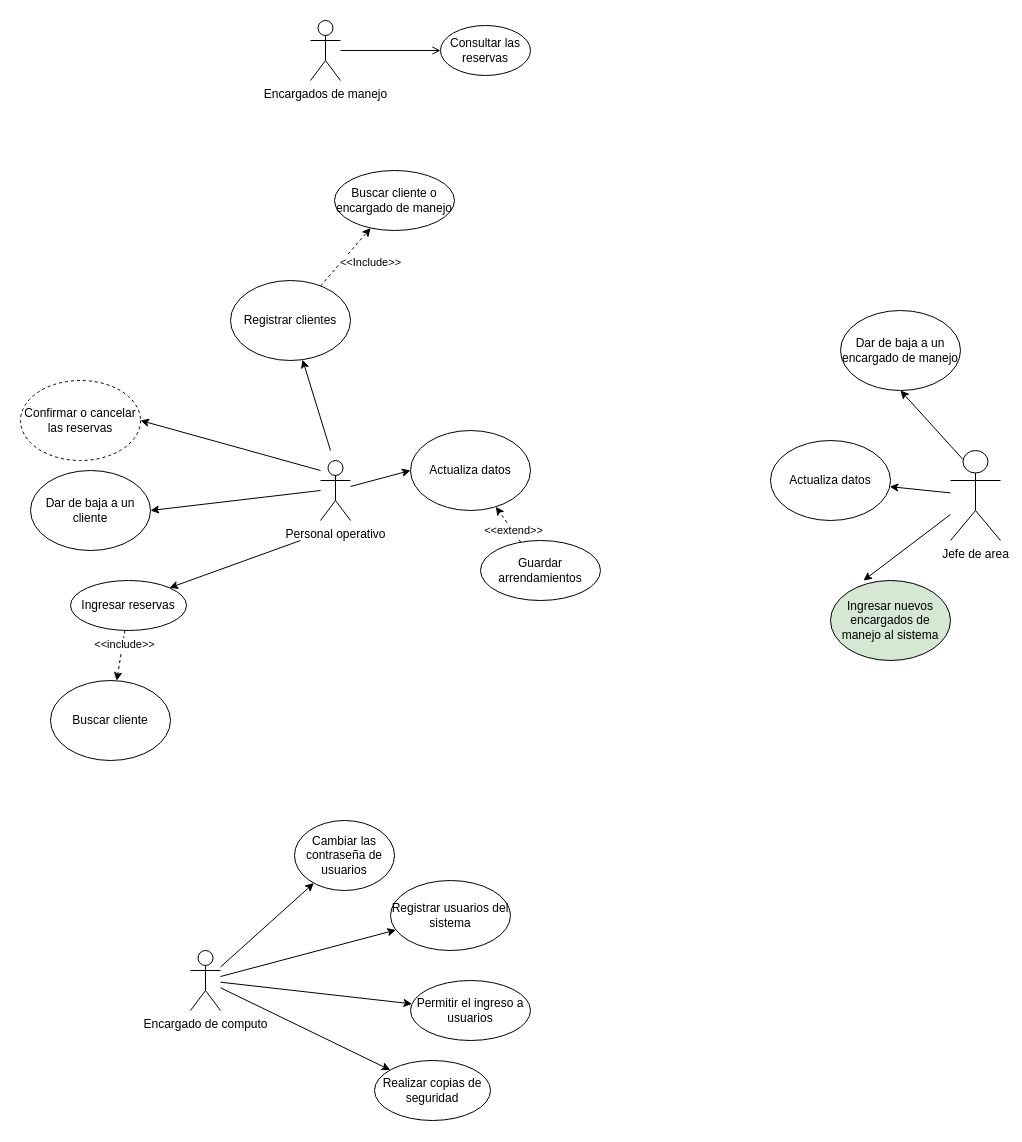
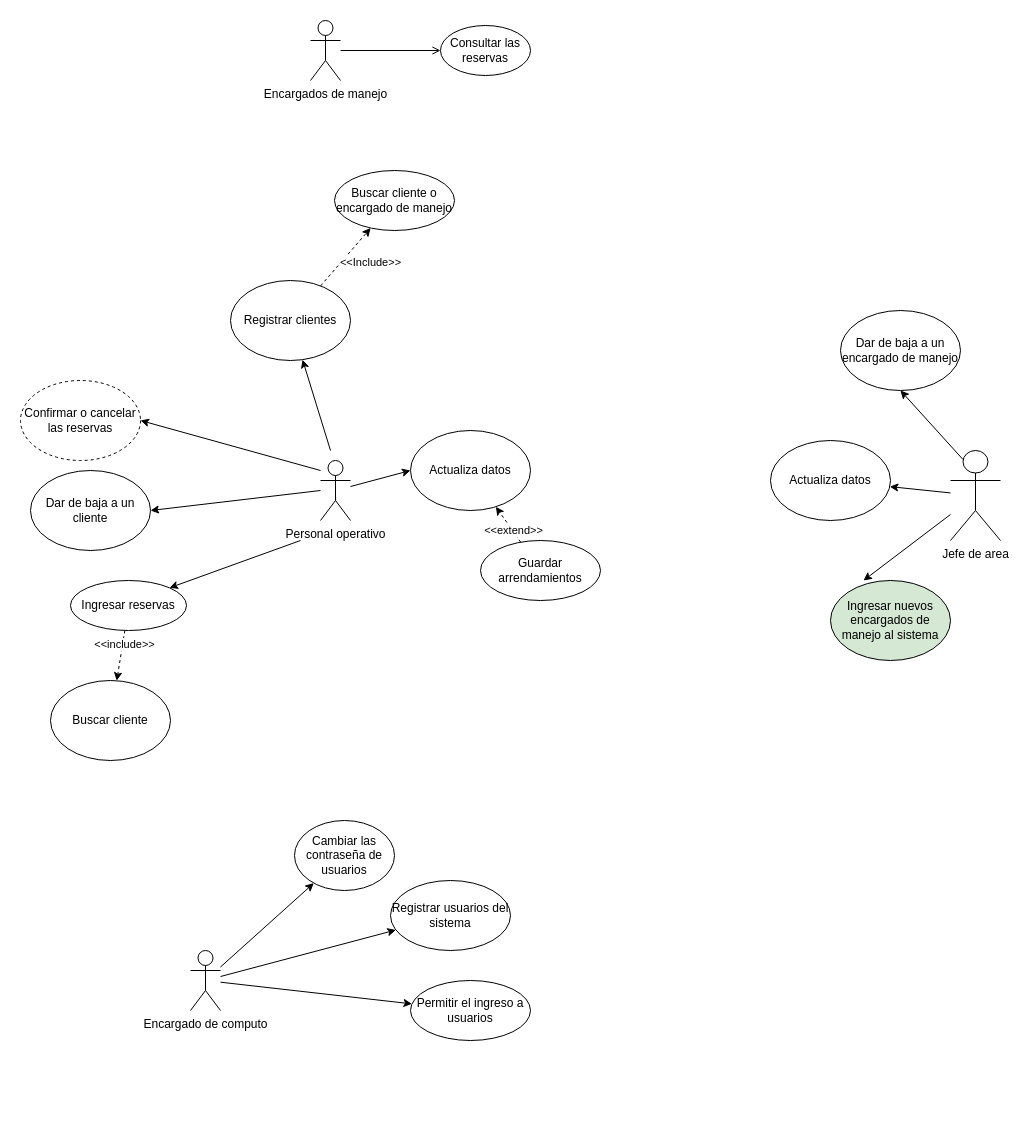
(302, 1027) -> none
(433, 1091) -> none
